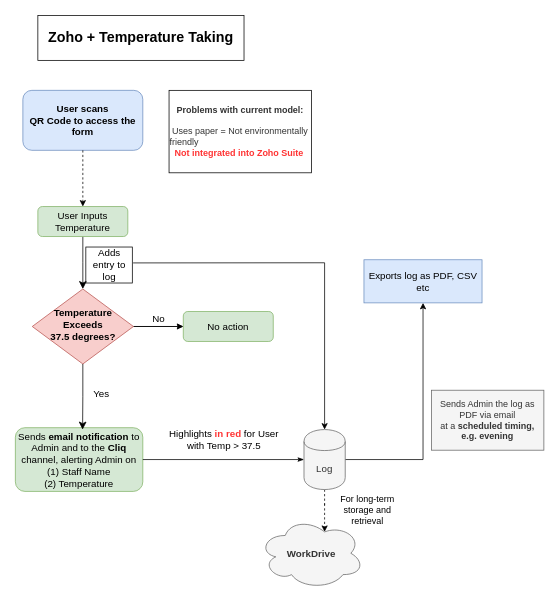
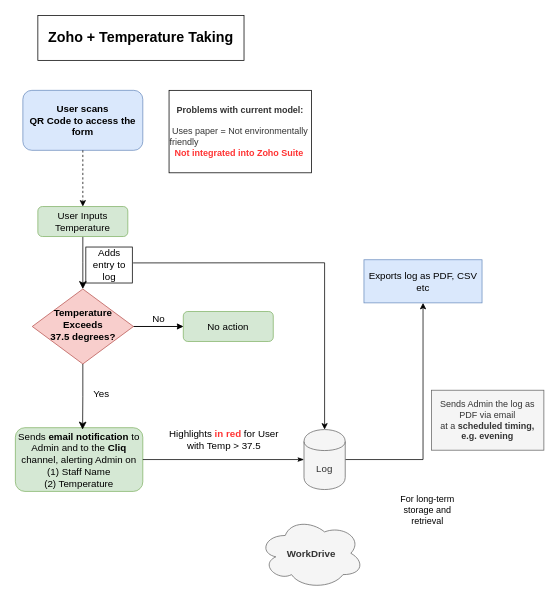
(325, 507) -> none
(368, 510) -> (428, 510)
